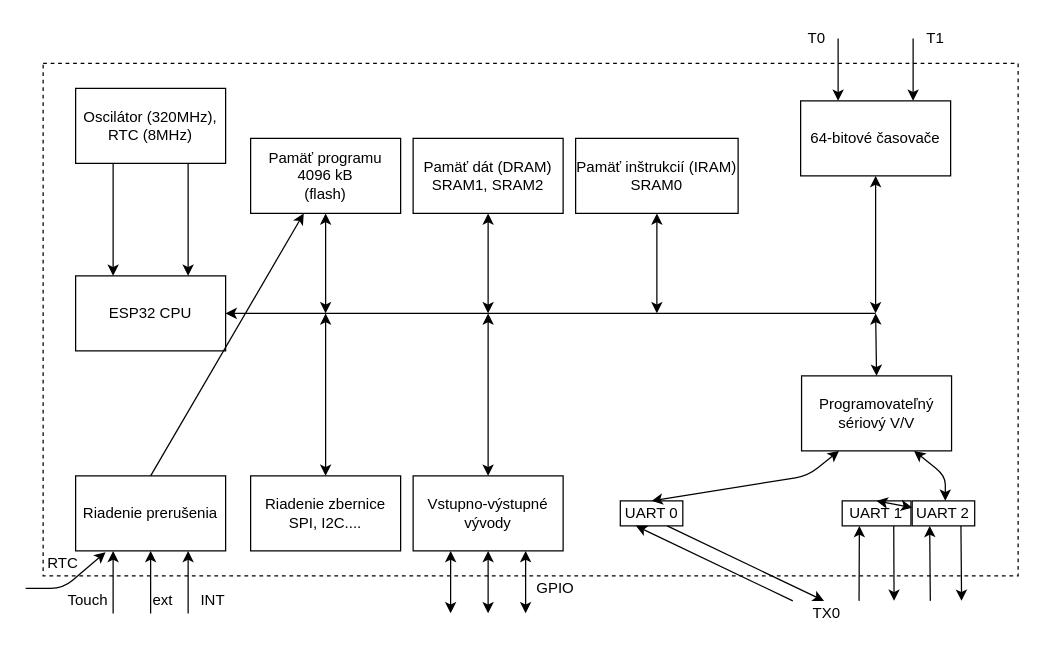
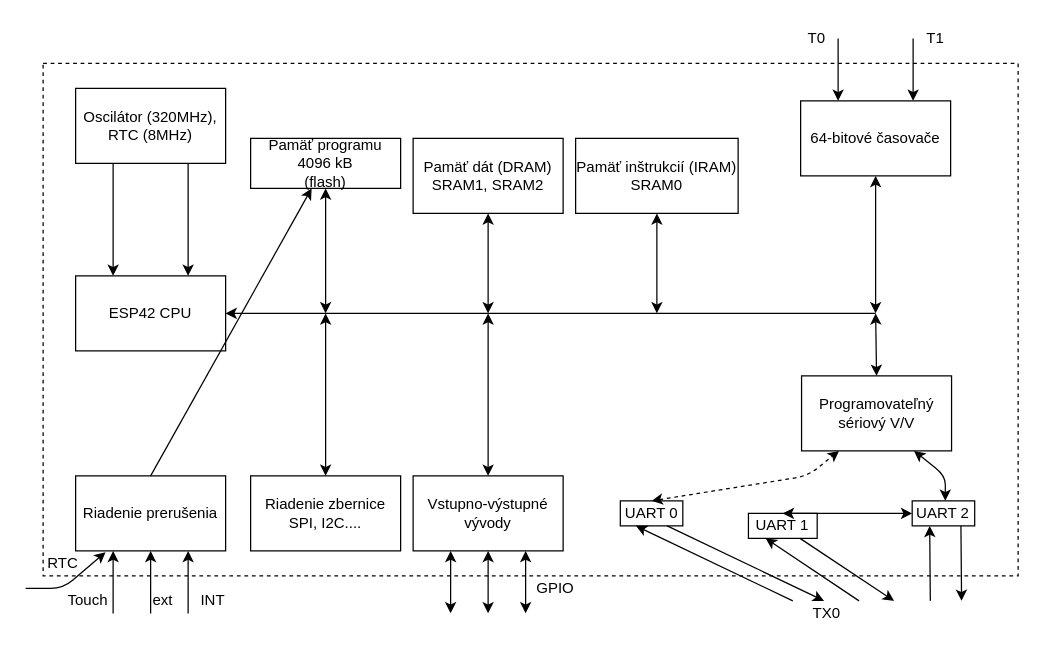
(326, 176) -> (326, 163)
(151, 313) -> (151, 313)
(748, 485) -> (748, 485)
(877, 513) -> (783, 526)
